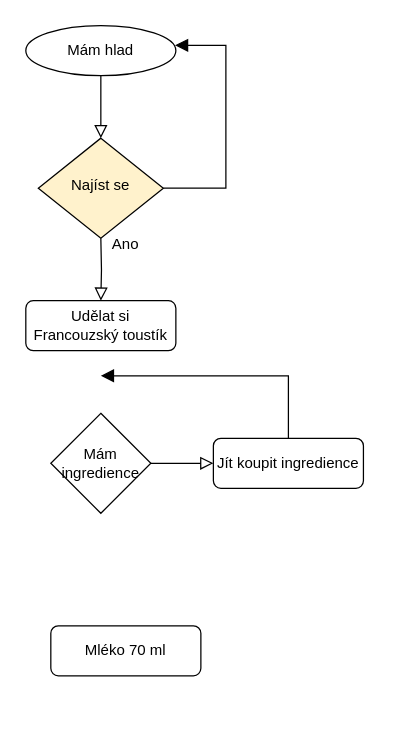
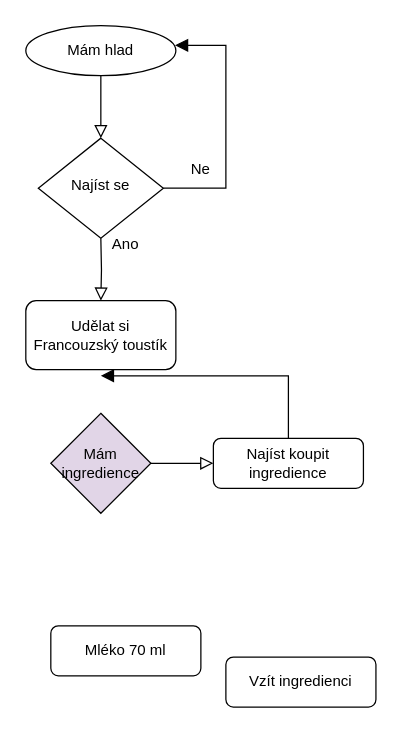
none -> (201, 169)
(101, 188) -> (101, 188)
(101, 326) -> (101, 335)
(101, 463) -> (101, 463)
(288, 463) -> (288, 463)
none -> (301, 682)
